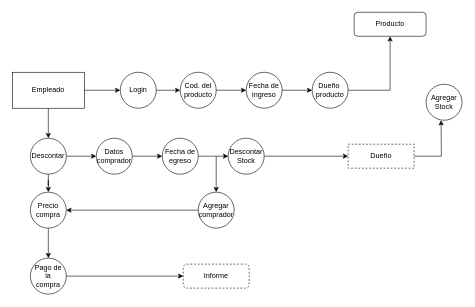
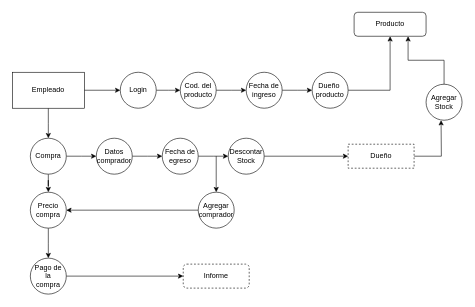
none -> (444, 60)
(48, 156) -> (48, 156)
